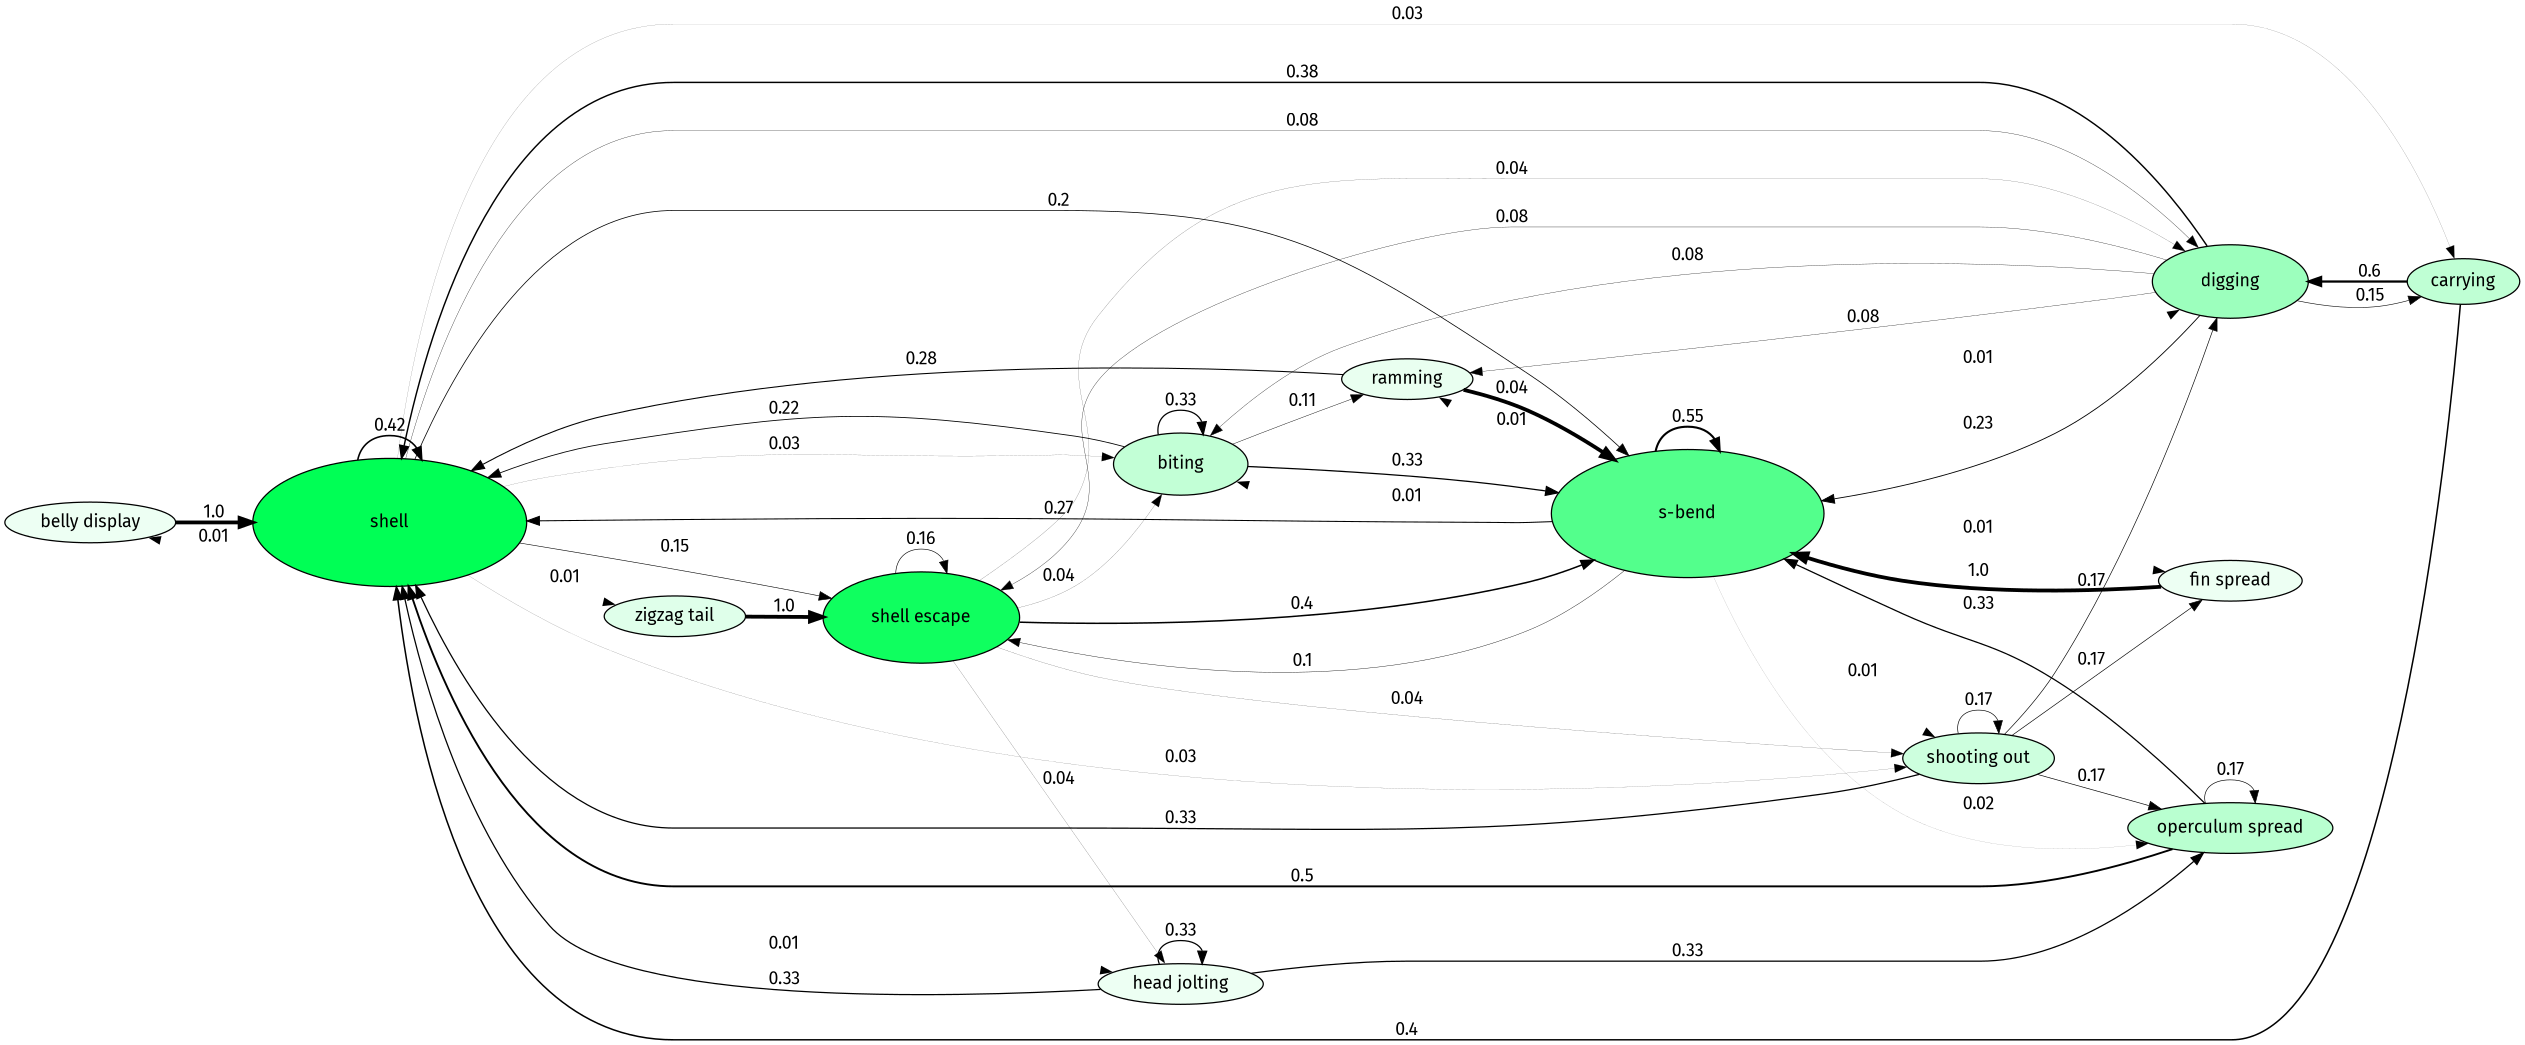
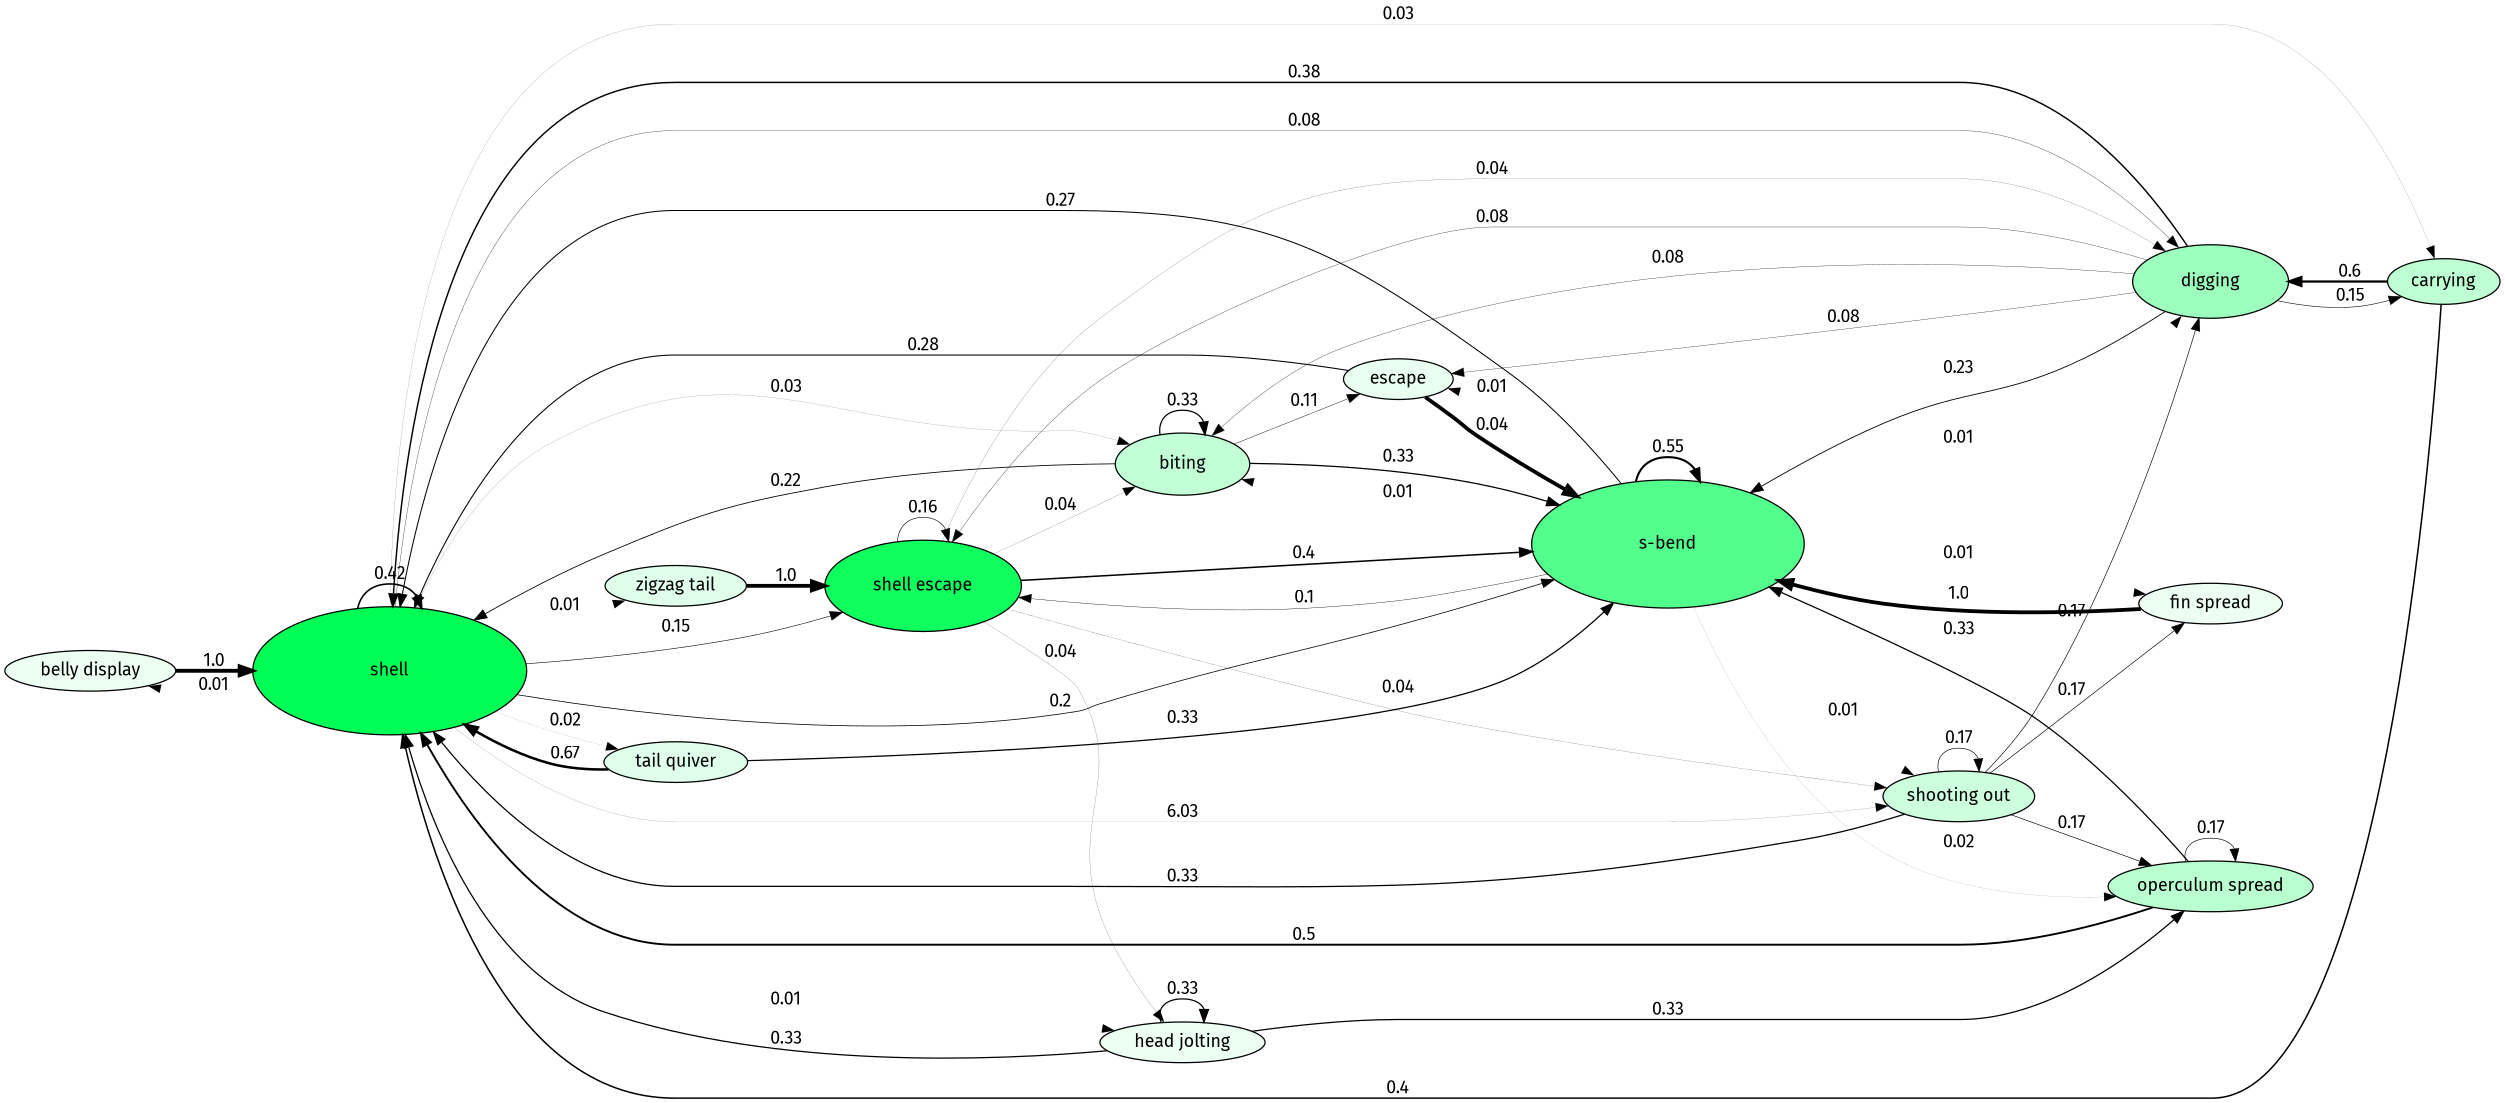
(1407, 379) -> (1398, 379)
(1181, 758) -> (1183, 812)
none -> (676, 762)
